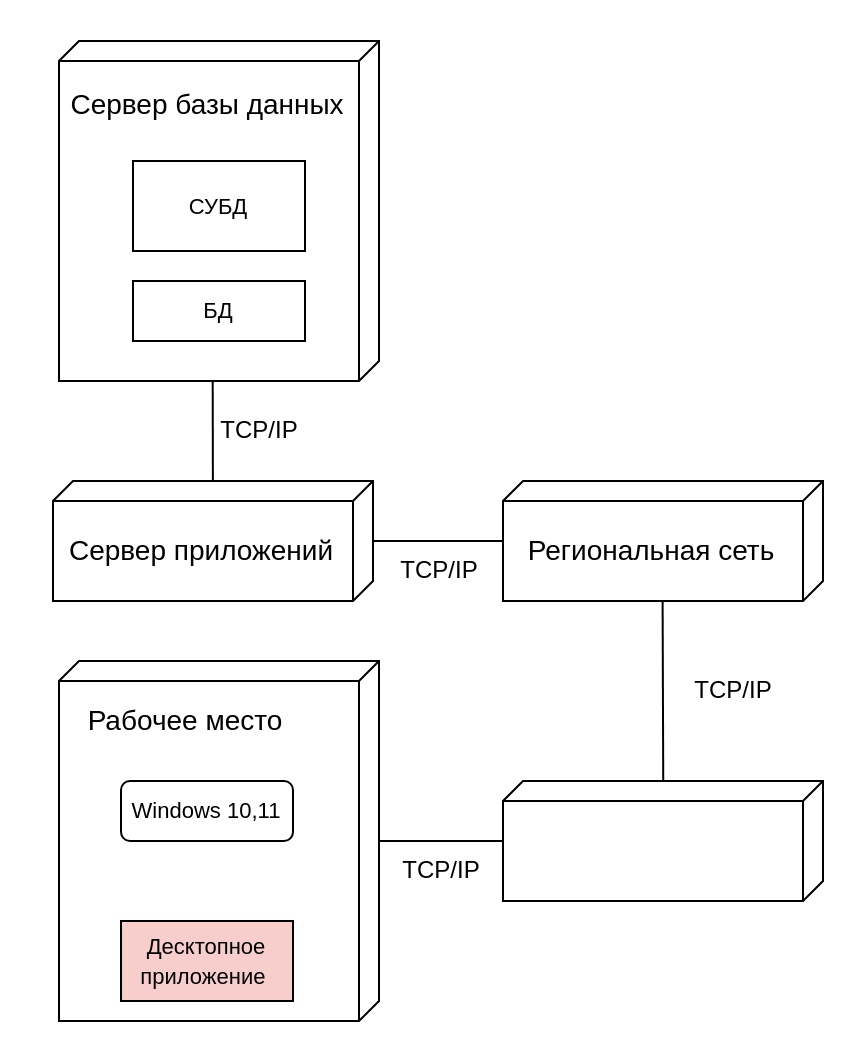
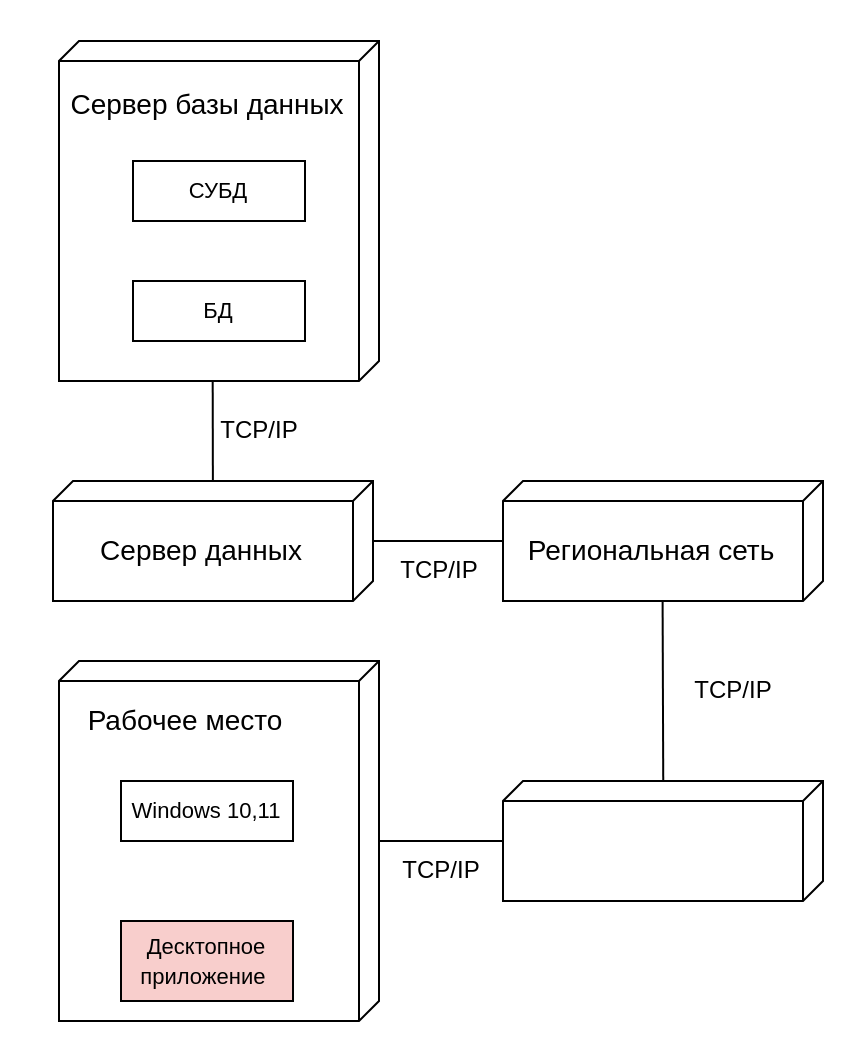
(219, 206) -> (219, 191)
(202, 551) -> (202, 551)
(207, 811) -> (207, 811)
